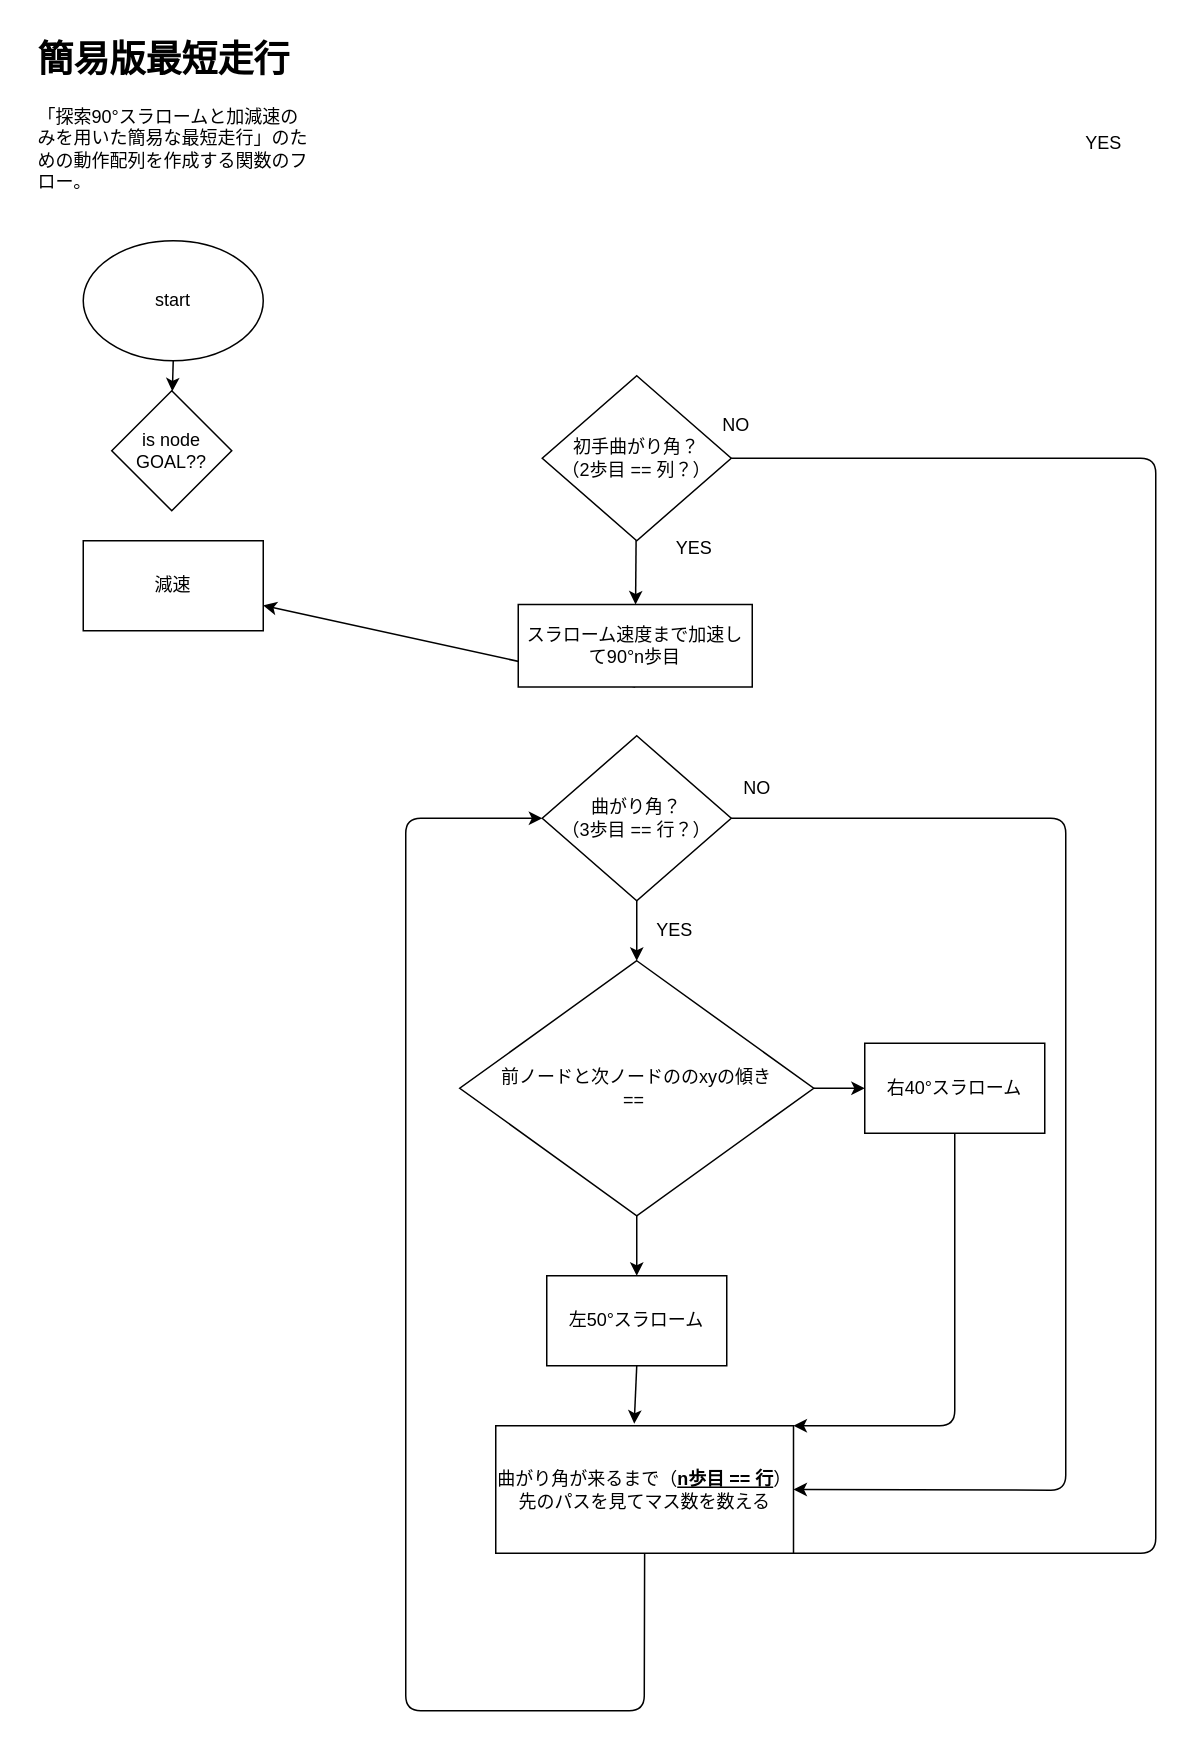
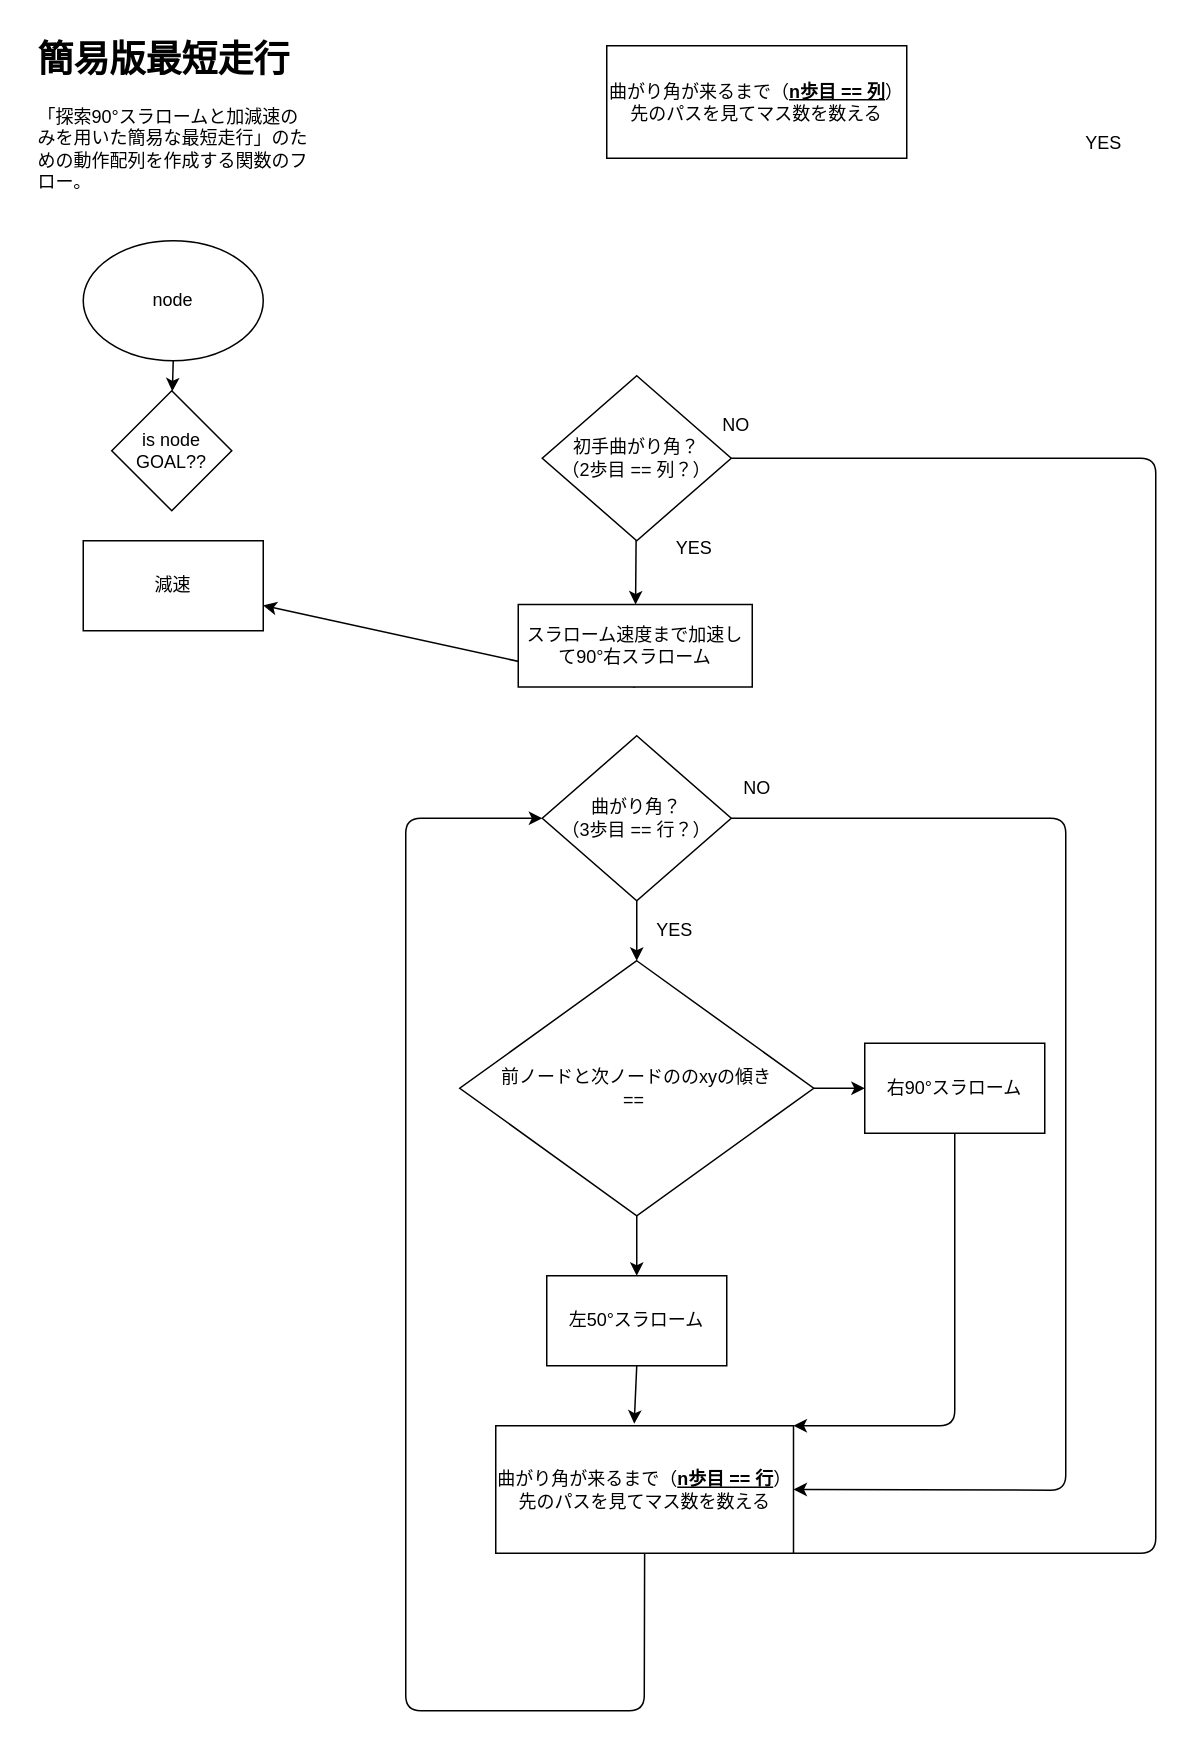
none -> (757, 102)
(173, 301) -> (173, 301)
(635, 646) -> (635, 646)
(955, 1088) -> (955, 1088)
